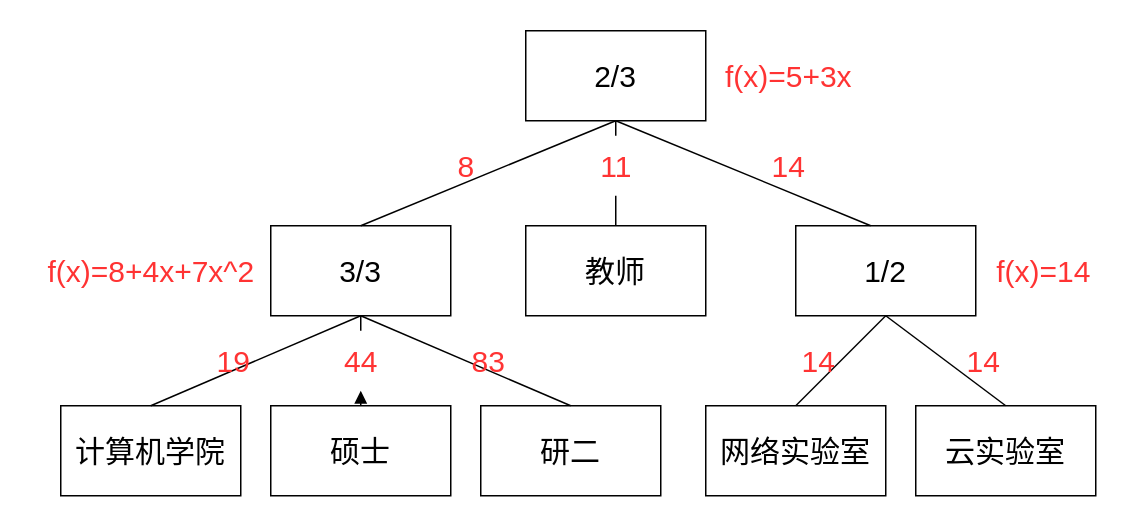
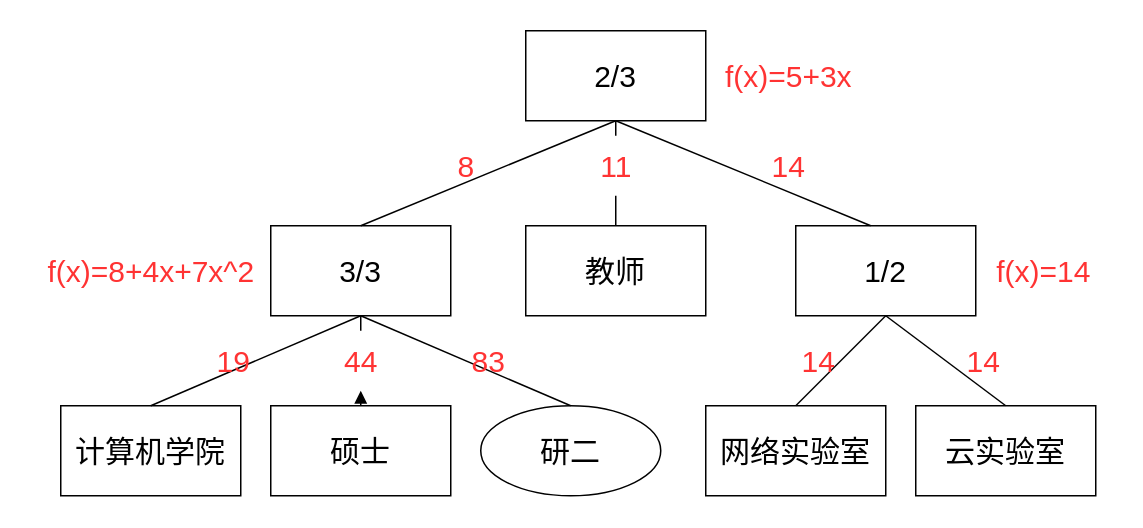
(571, 451) -> (571, 451)
